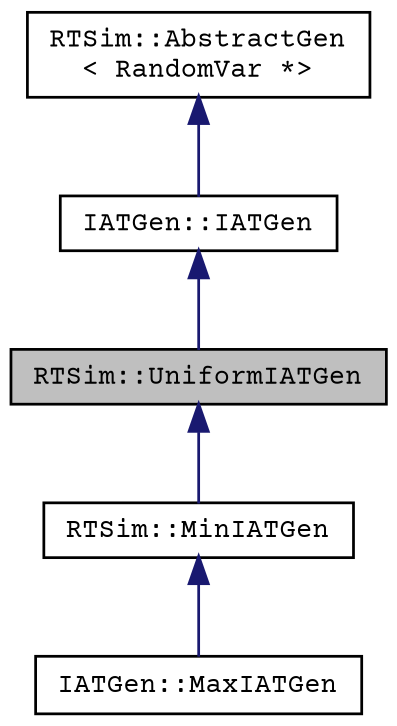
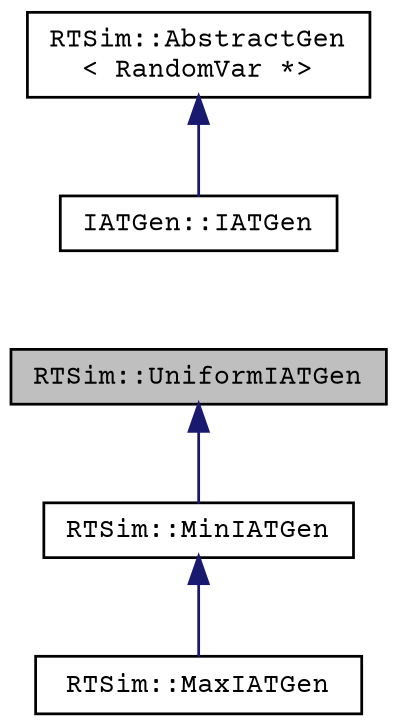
(199, 314) -> none
(199, 685) -> (199, 685)
